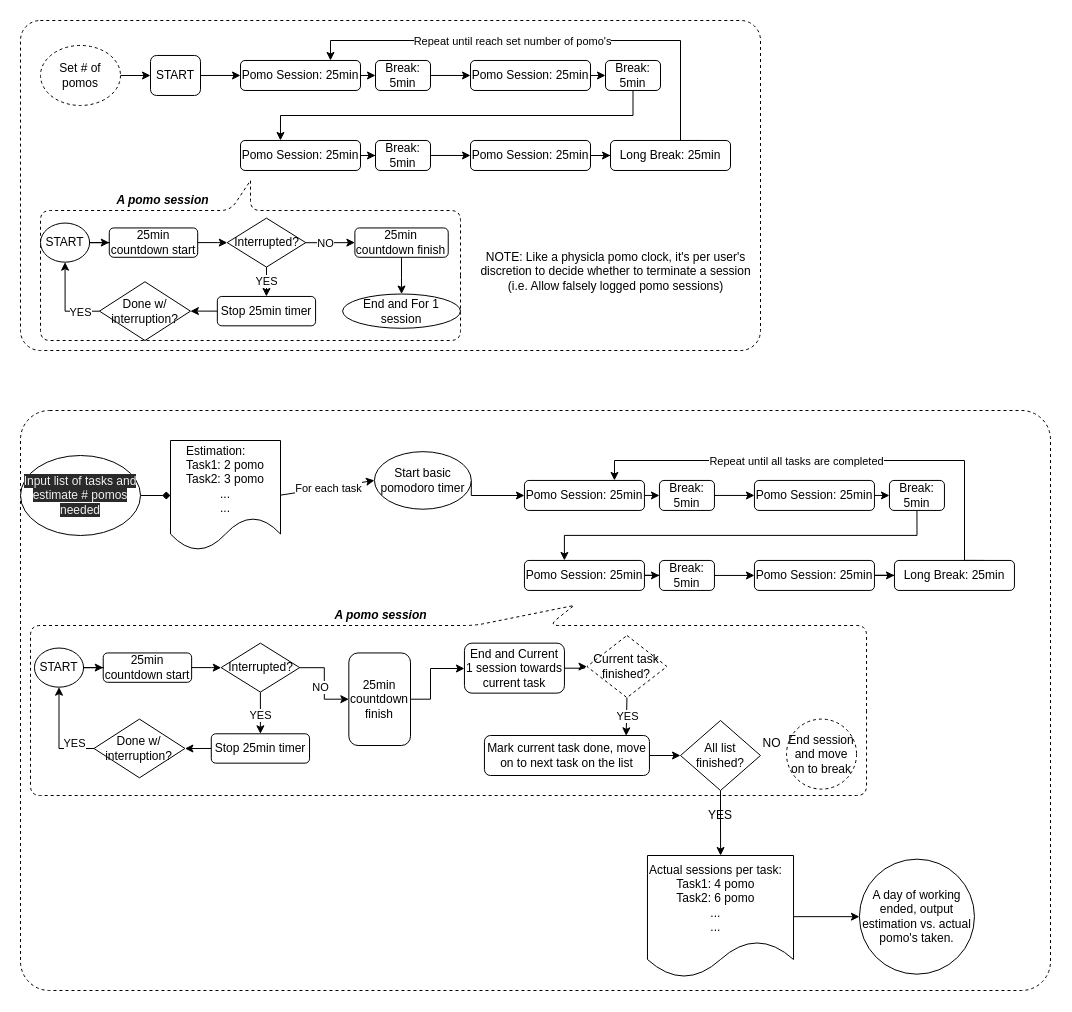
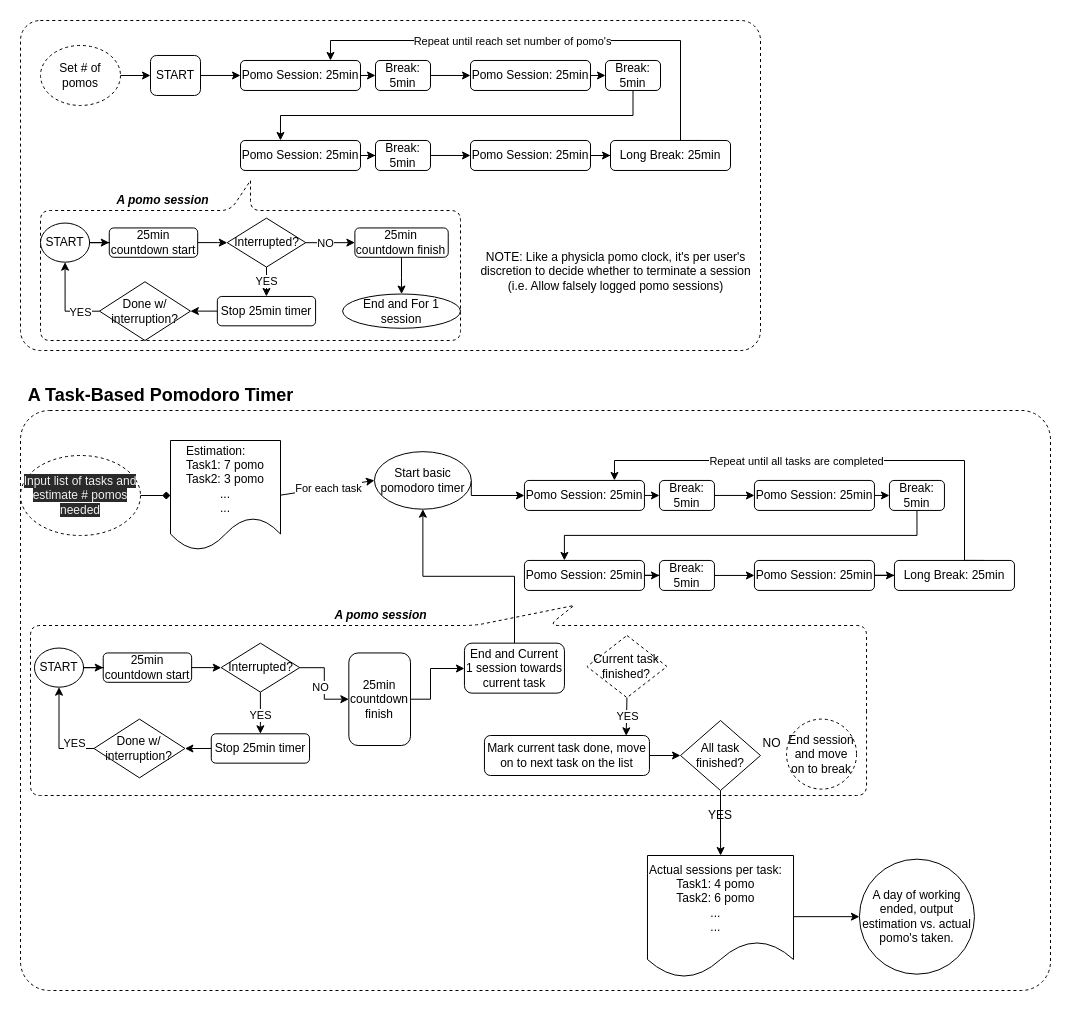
none -> (161, 396)
(226, 480) -> (226, 480)
(81, 496) -> (81, 496)
(576, 668) -> (472, 576)
(721, 756) -> (721, 756)
